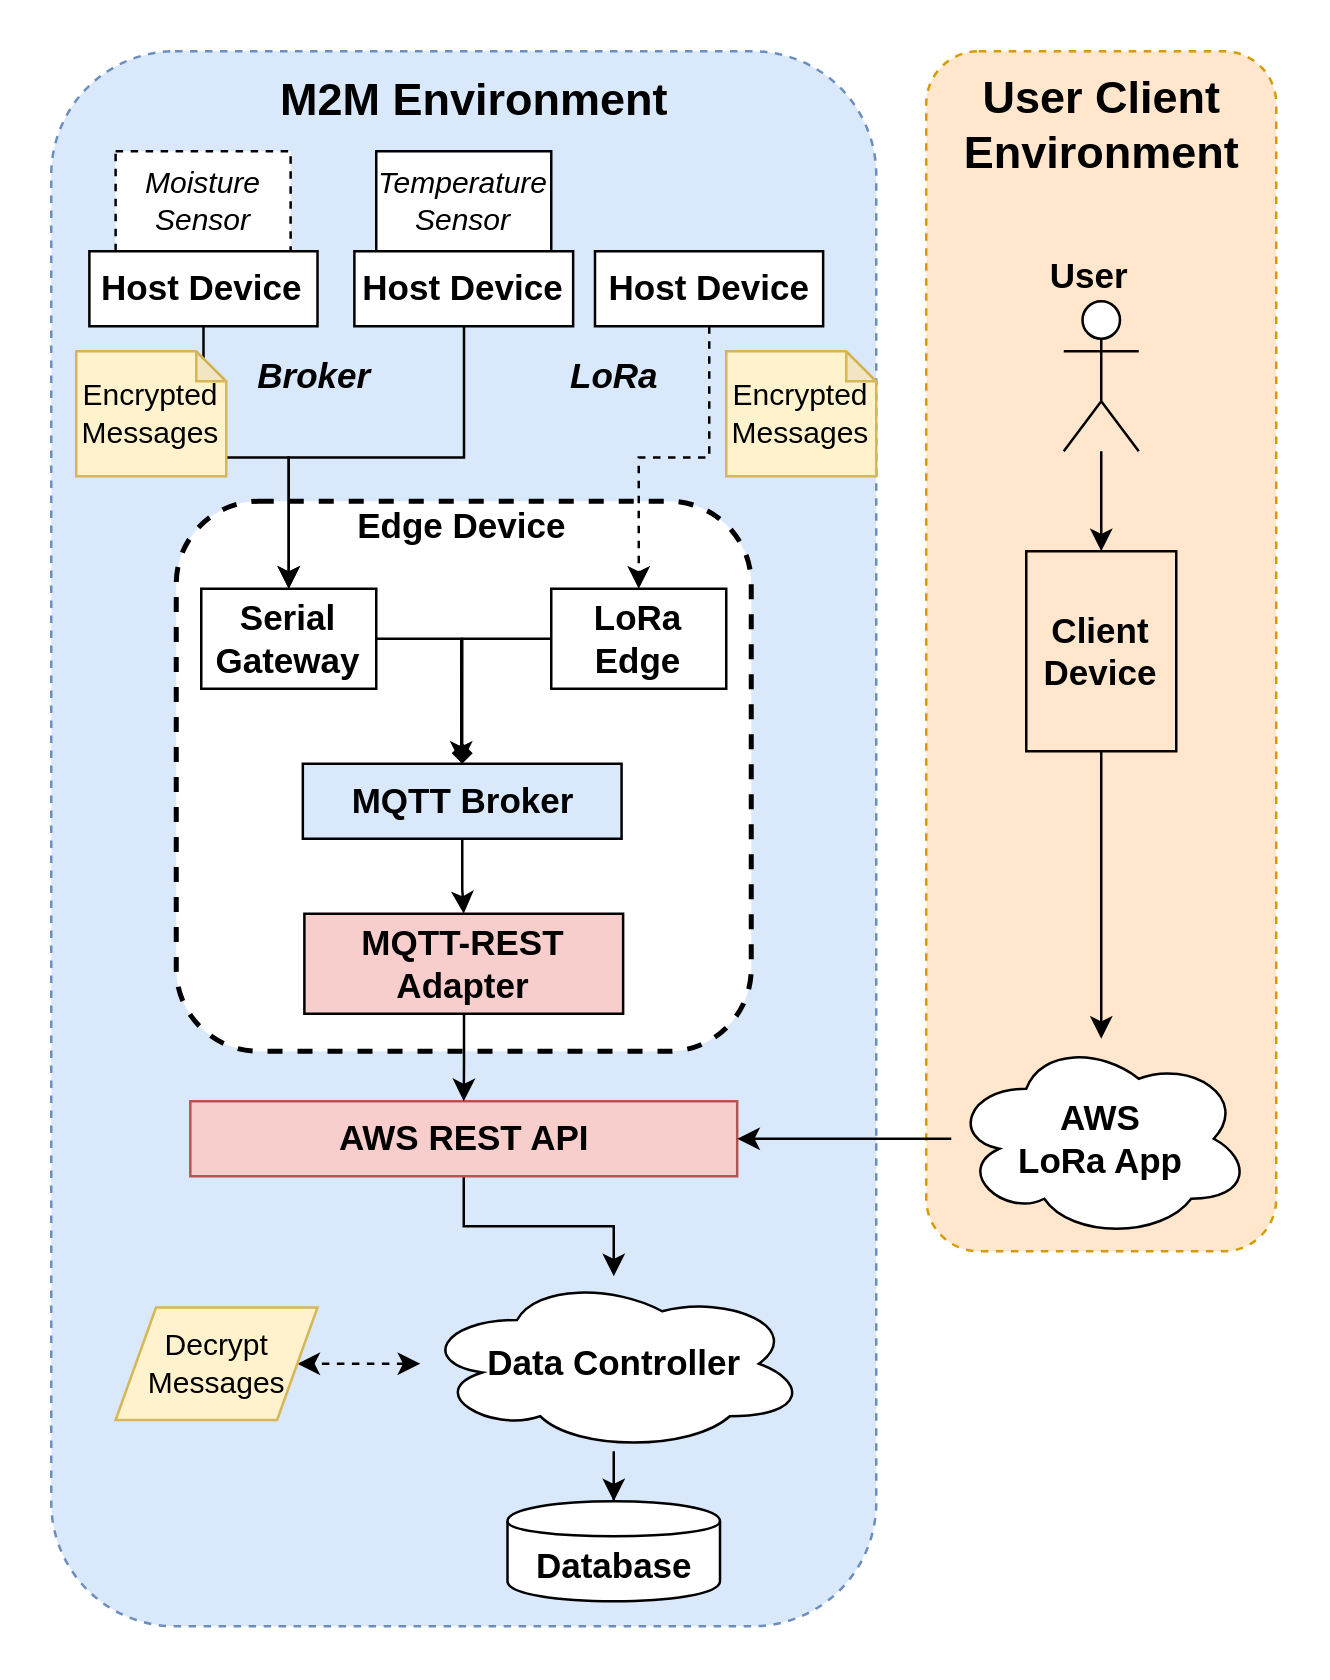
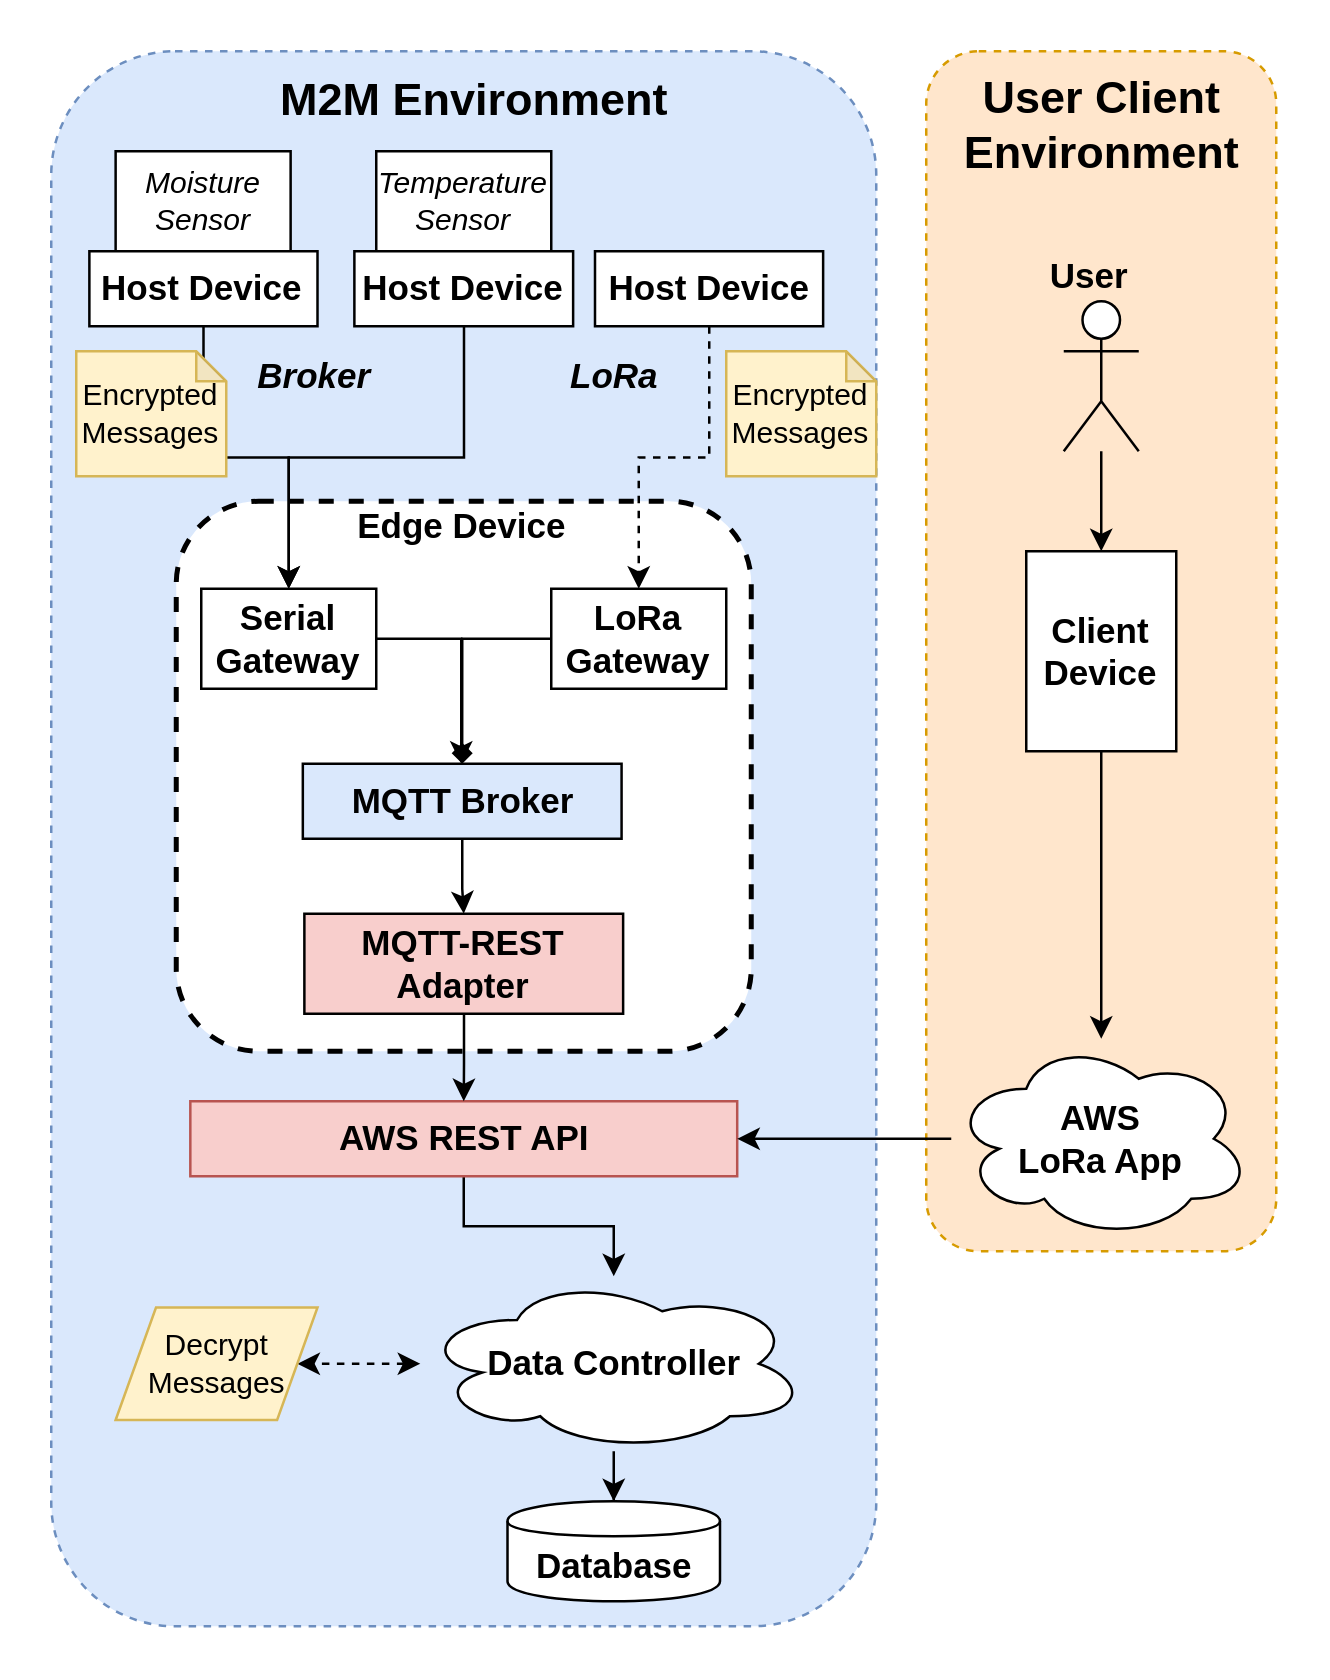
(203, 201) -> (203, 201)
(639, 639) -> (639, 639)
(1101, 651) -> (1101, 651)
